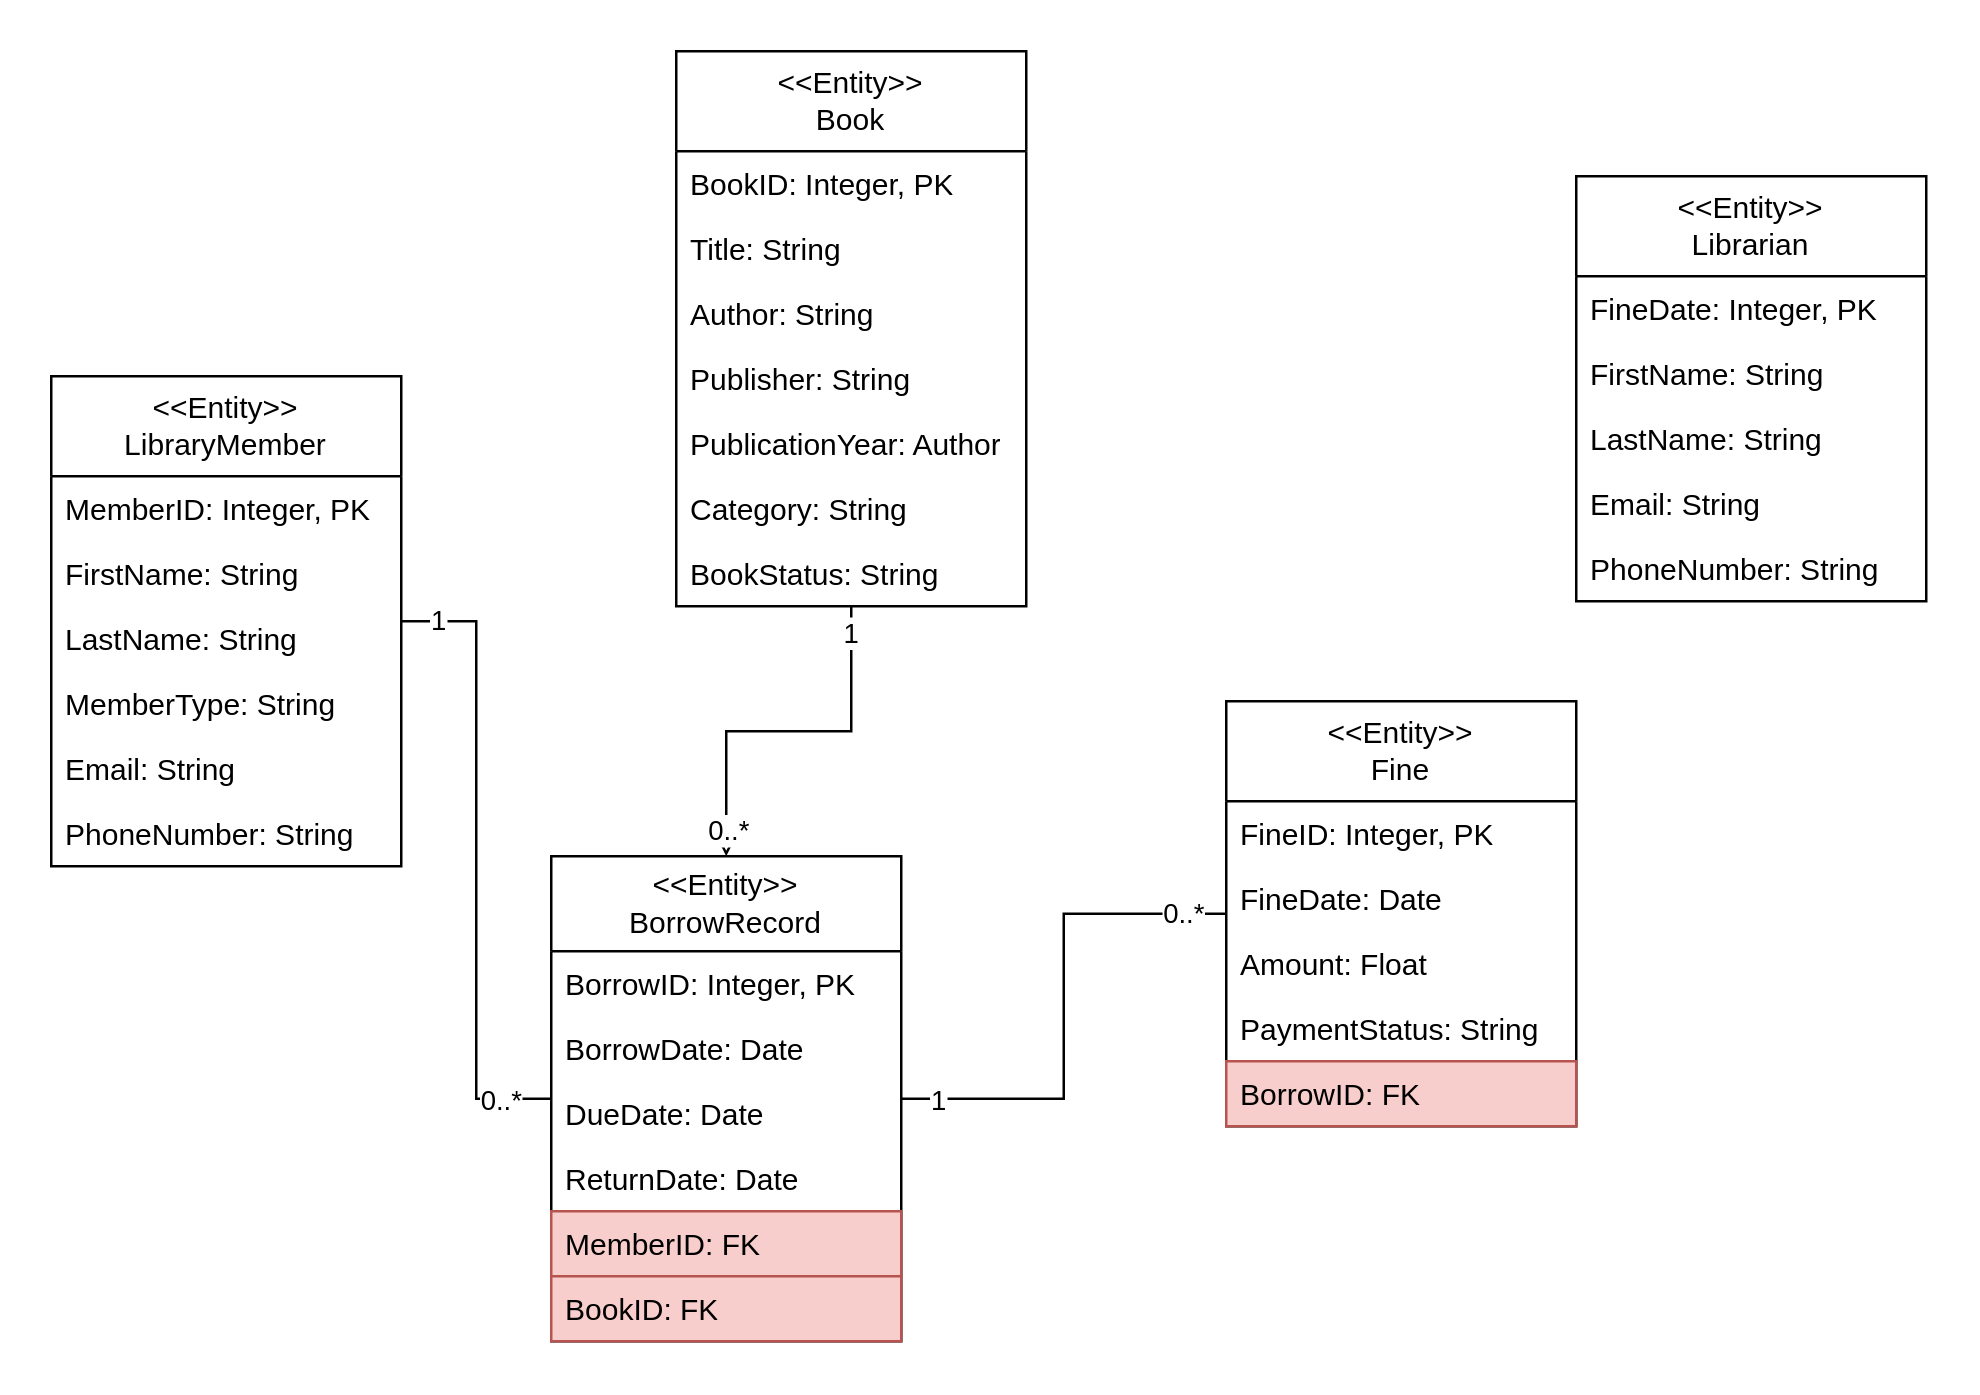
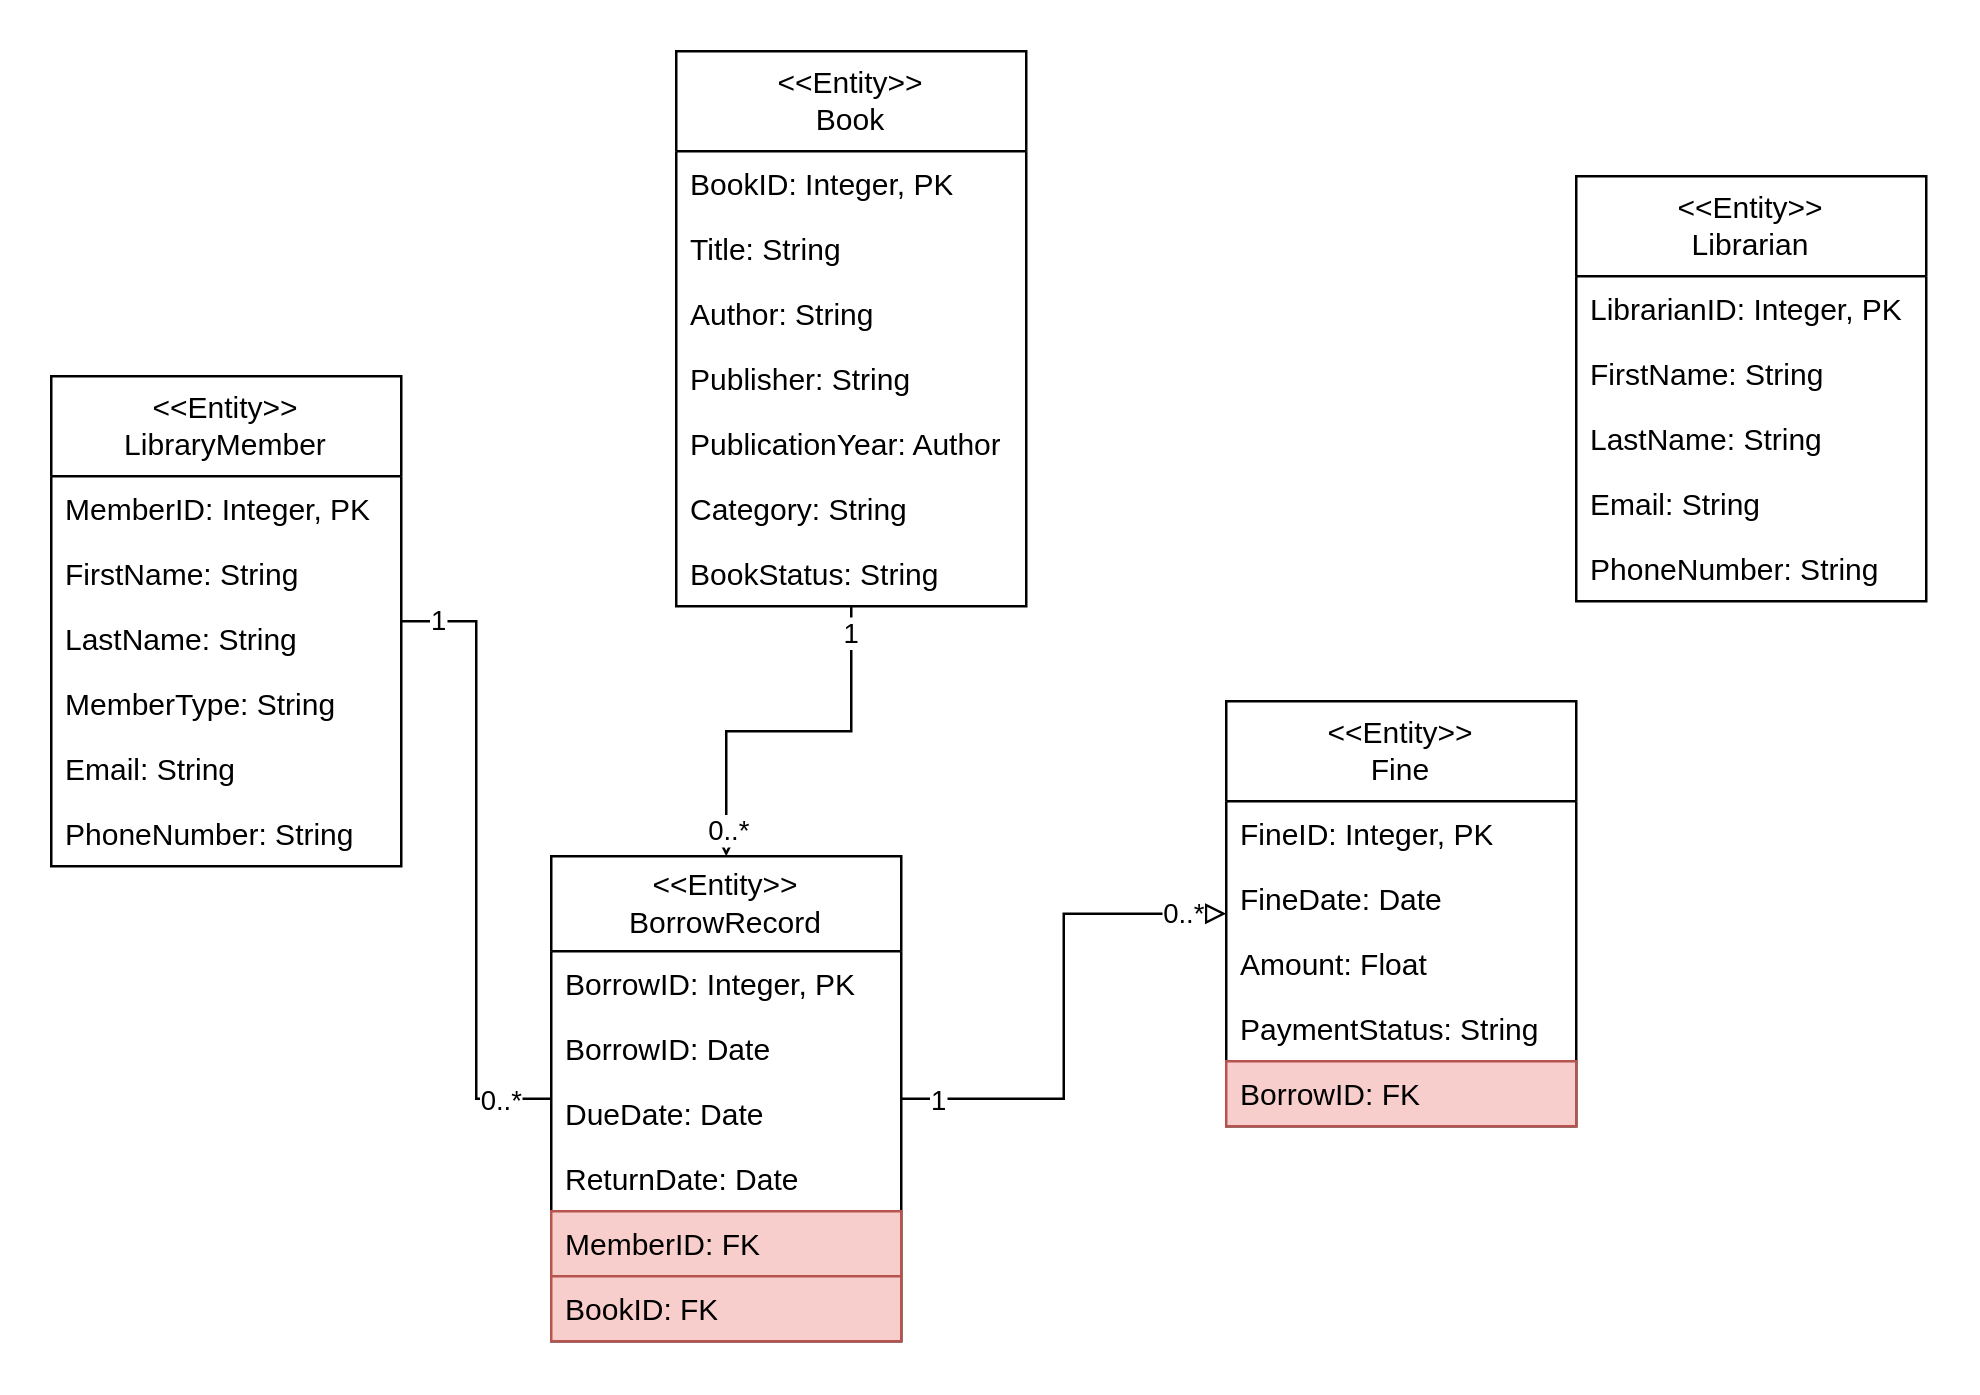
(1748, 312) -> (1754, 330)
(1213, 914) -> (1204, 914)
(693, 1052) -> (676, 1052)
